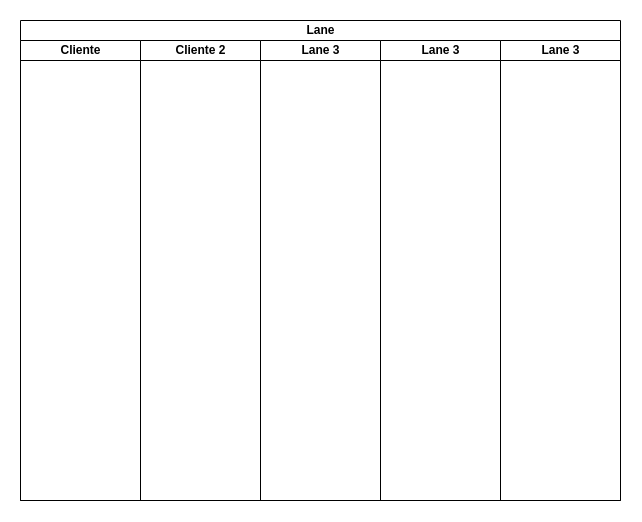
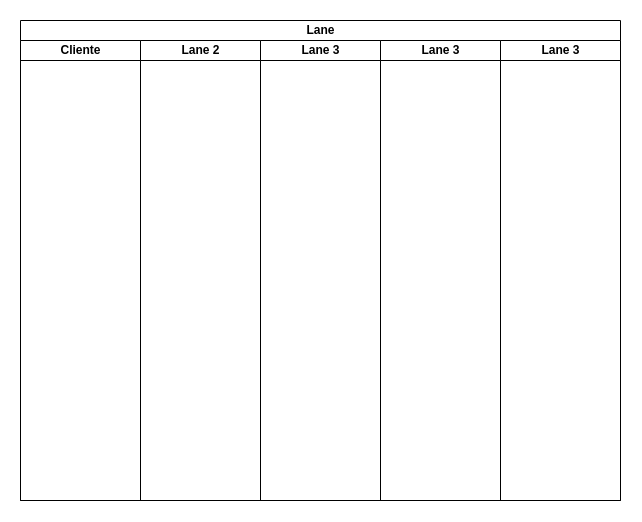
(201, 51) -> (201, 51)
